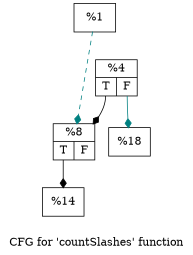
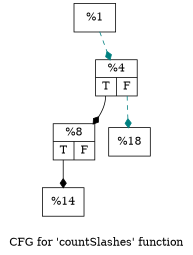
(86, 73) -> (103, 41)
(127, 107) -> (127, 107)
